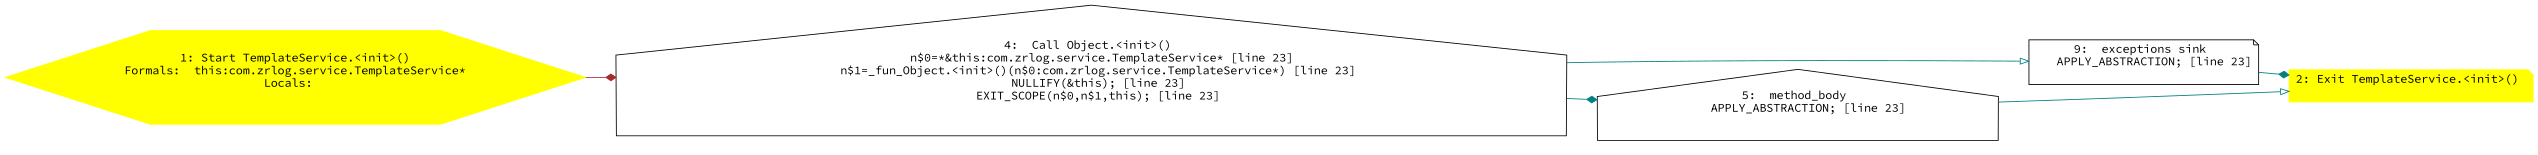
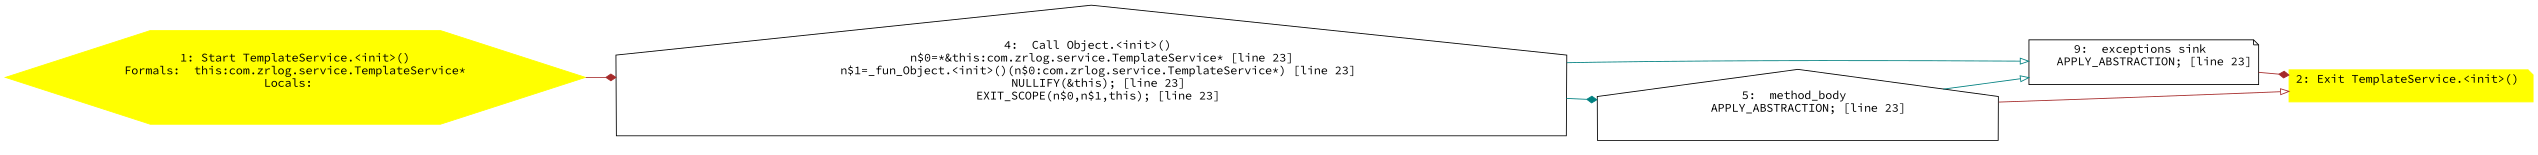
(2269, 73) -> (2269, 73)
none -> (1982, 84)
(2140, 97) -> (2140, 97)
